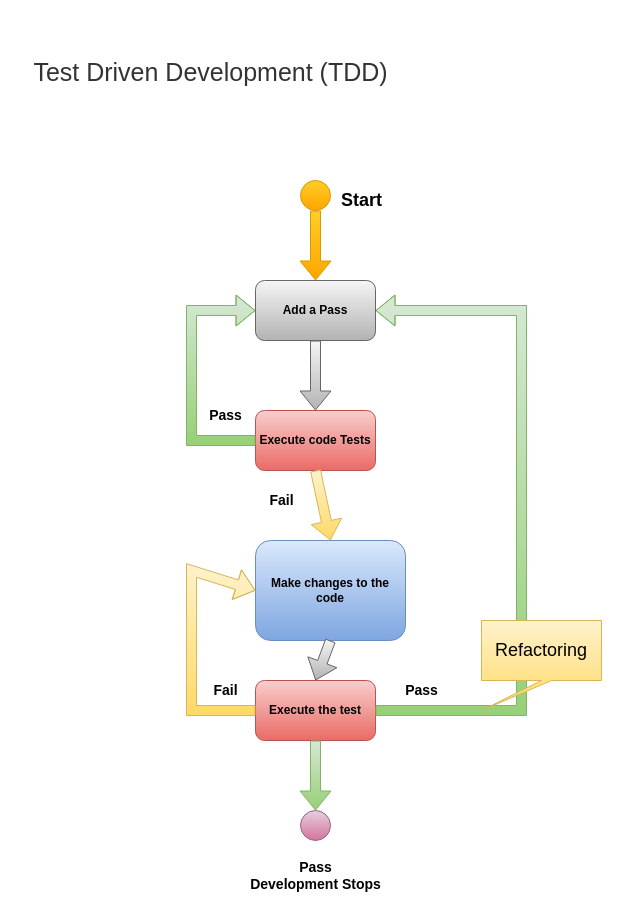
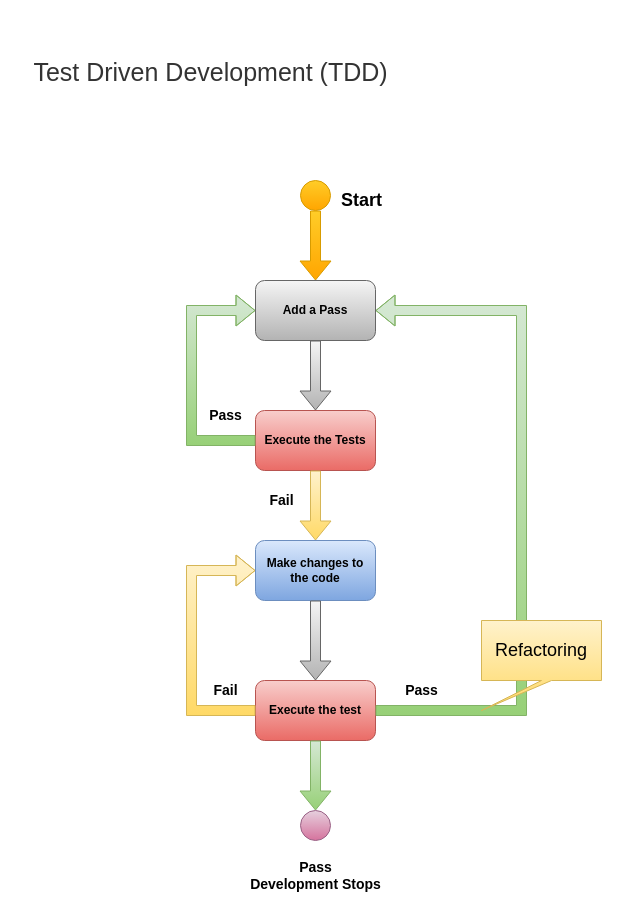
(316, 441) -> (316, 441)
(331, 591) -> (316, 571)
